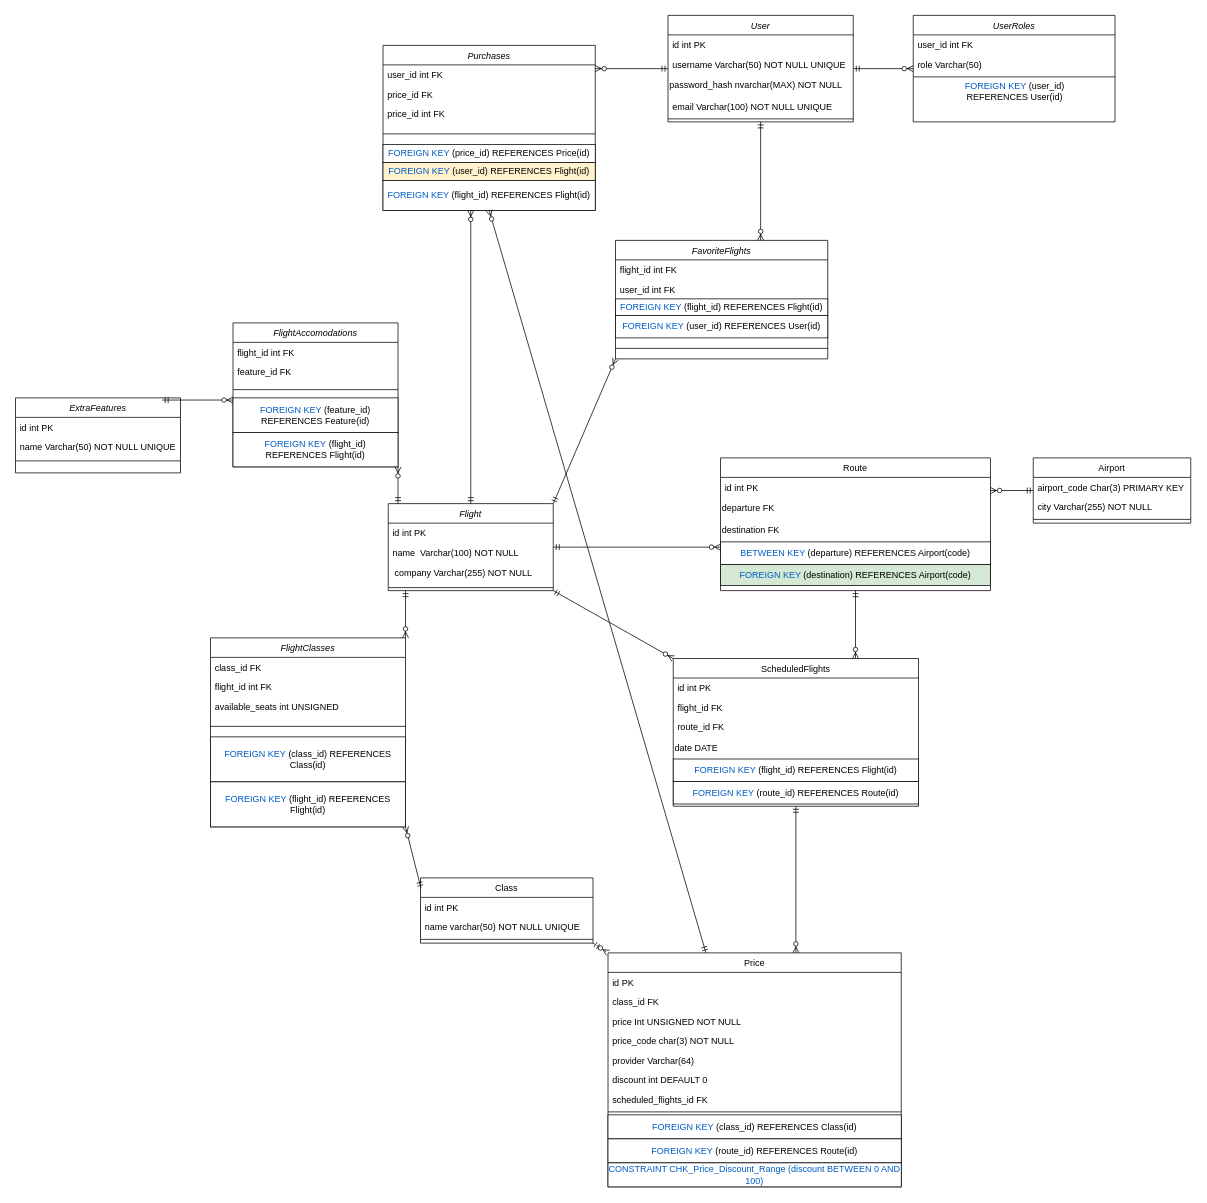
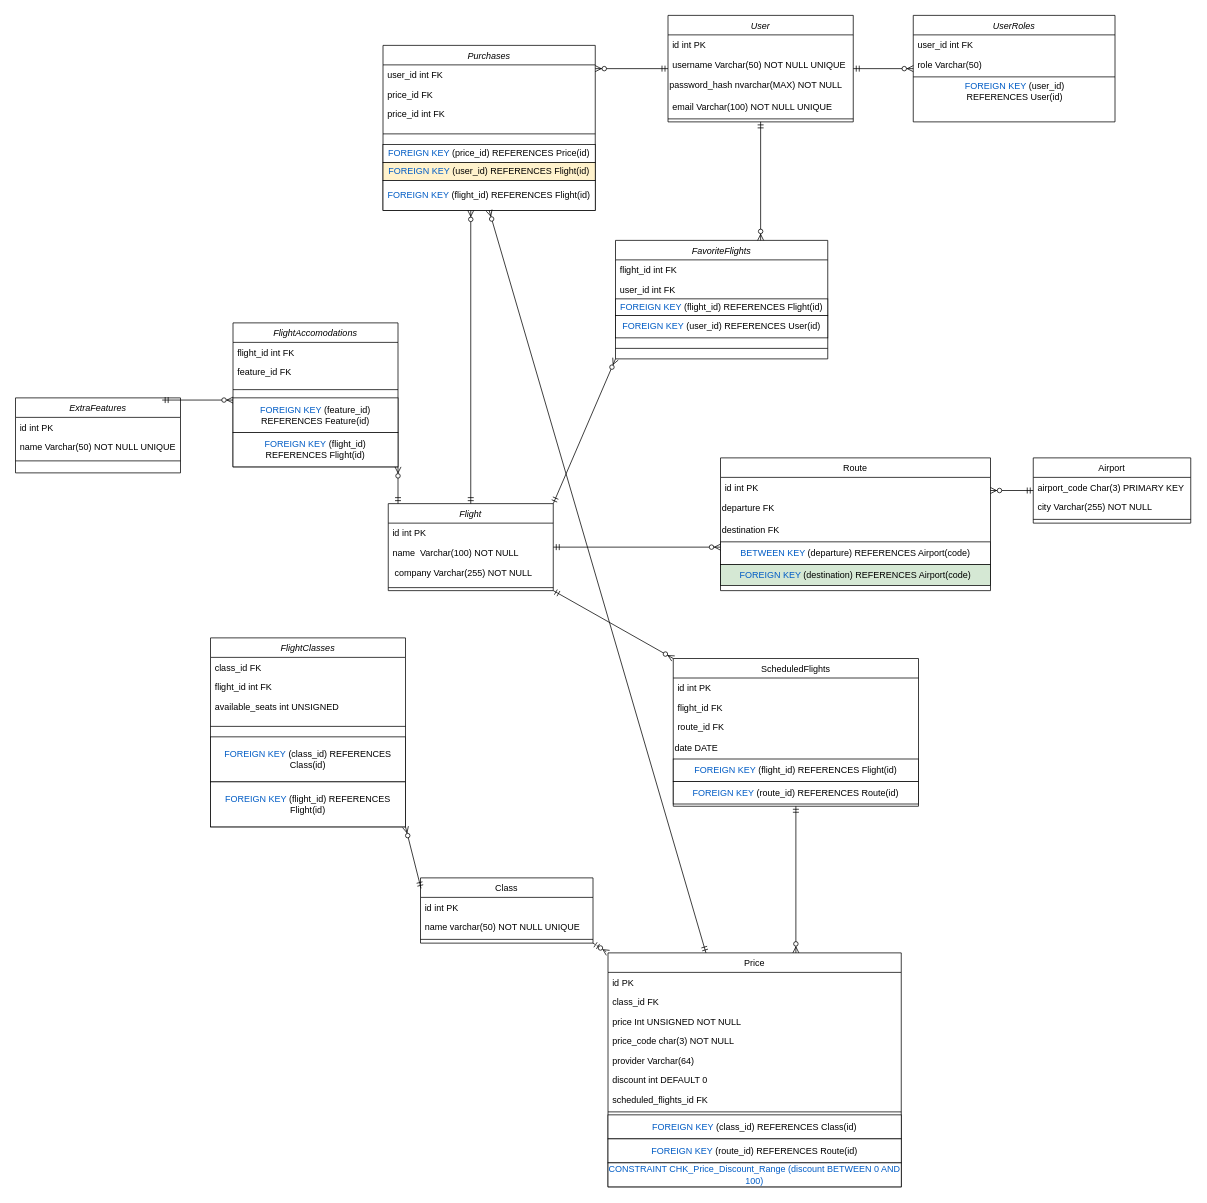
(405, 615) -> none
(855, 625) -> none
